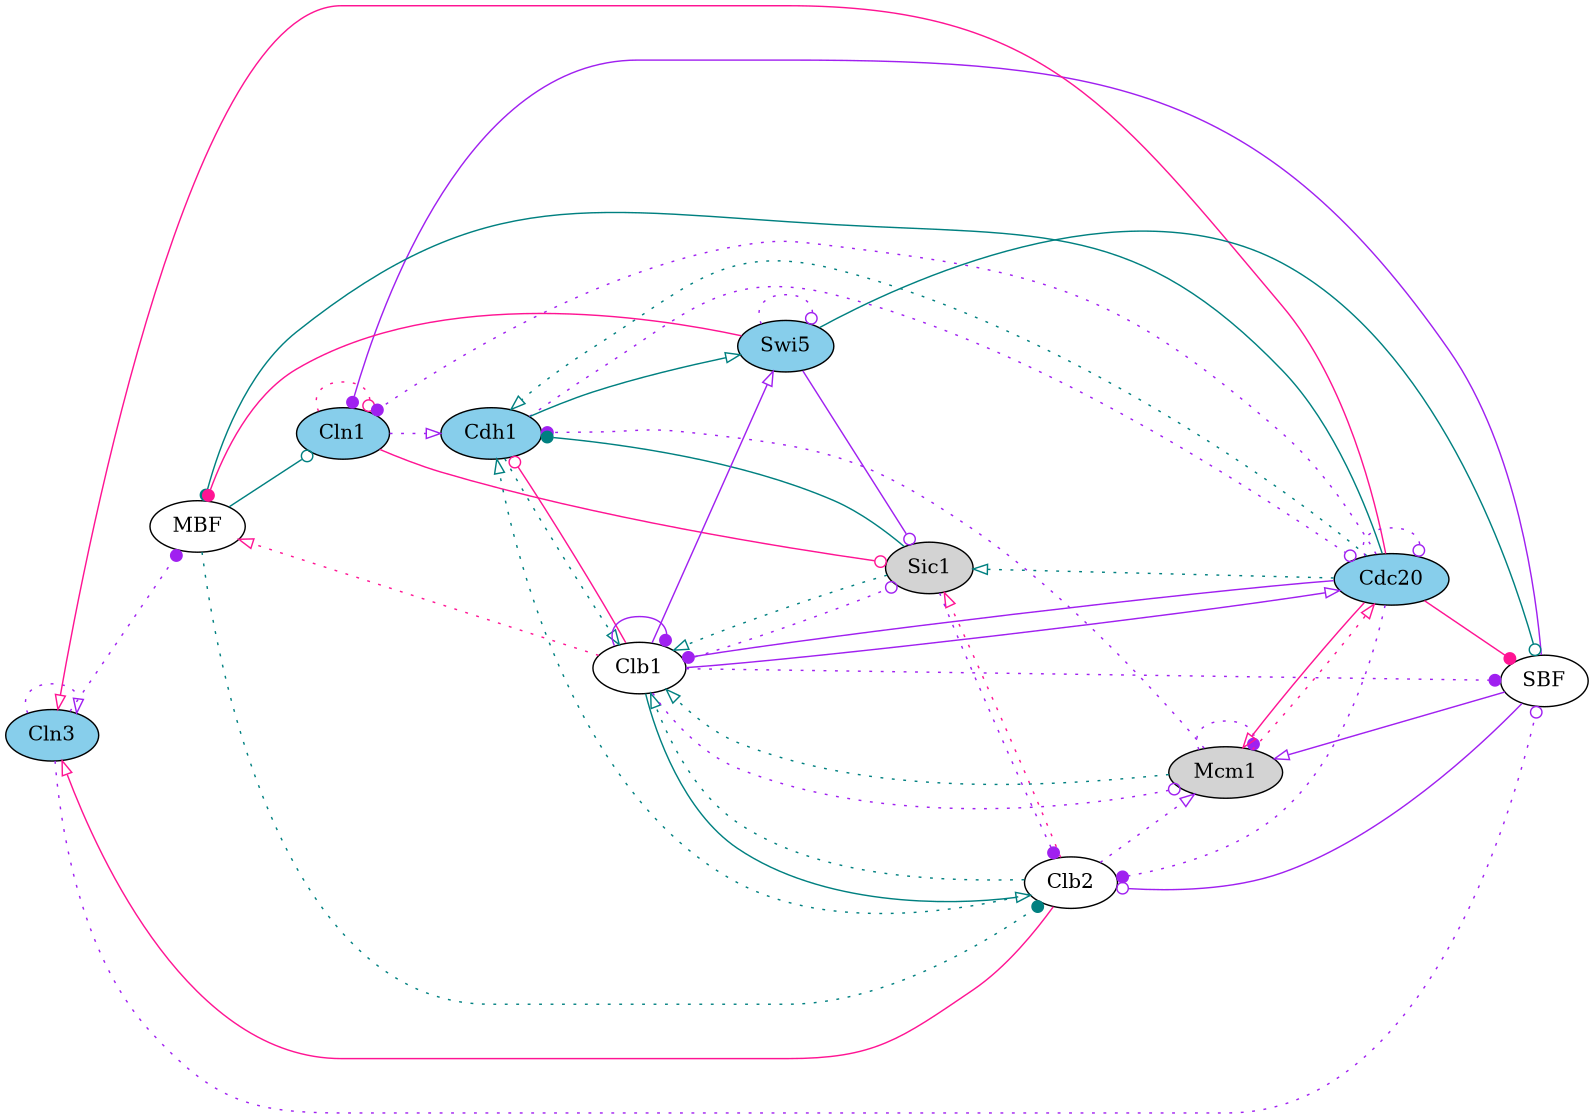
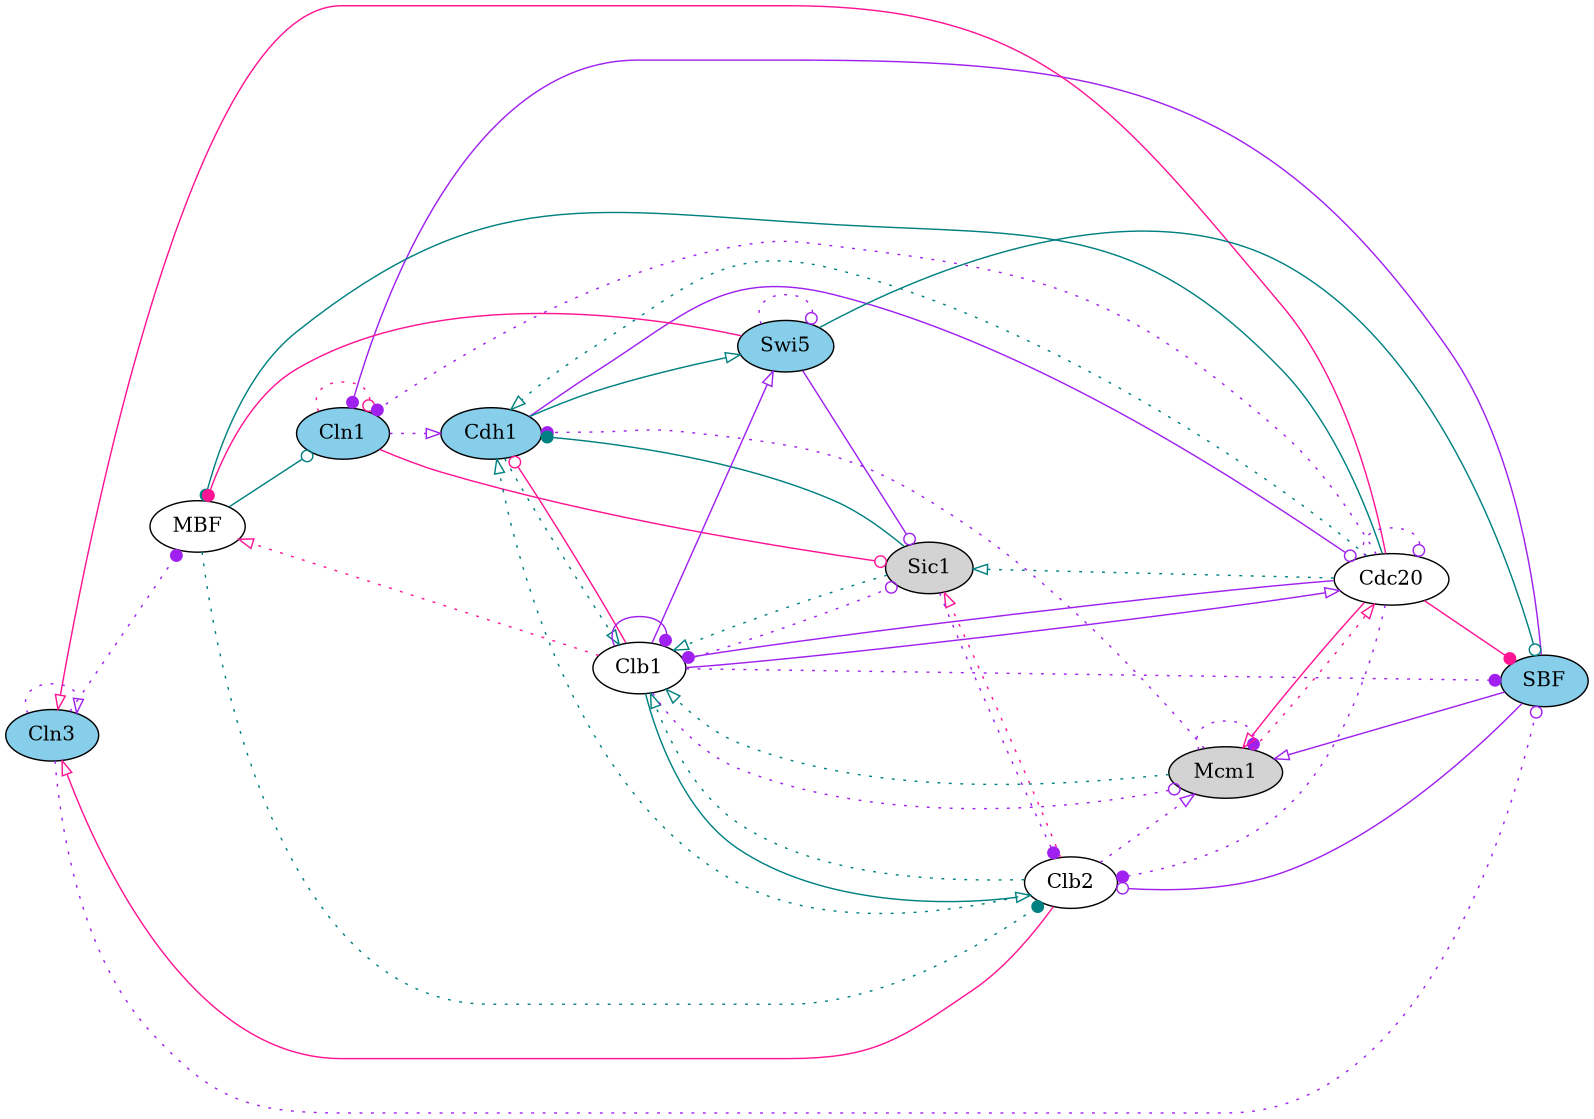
(945, 331) -> (945, 331)
(1392, 579) -> (1392, 579)
(1544, 681) -> (1544, 681)
